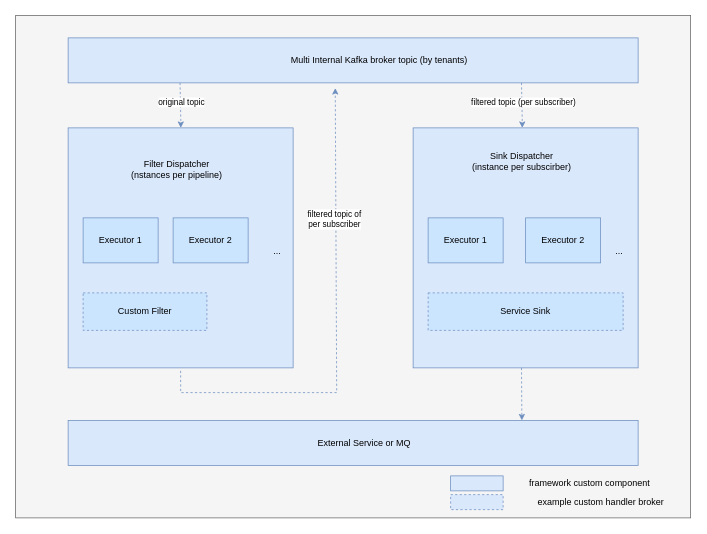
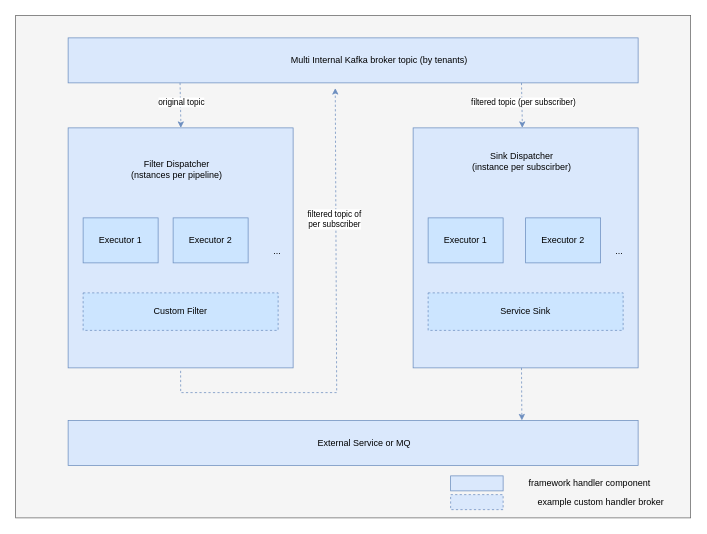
(145, 312) -> (180, 312)
(590, 483) -> (590, 483)
